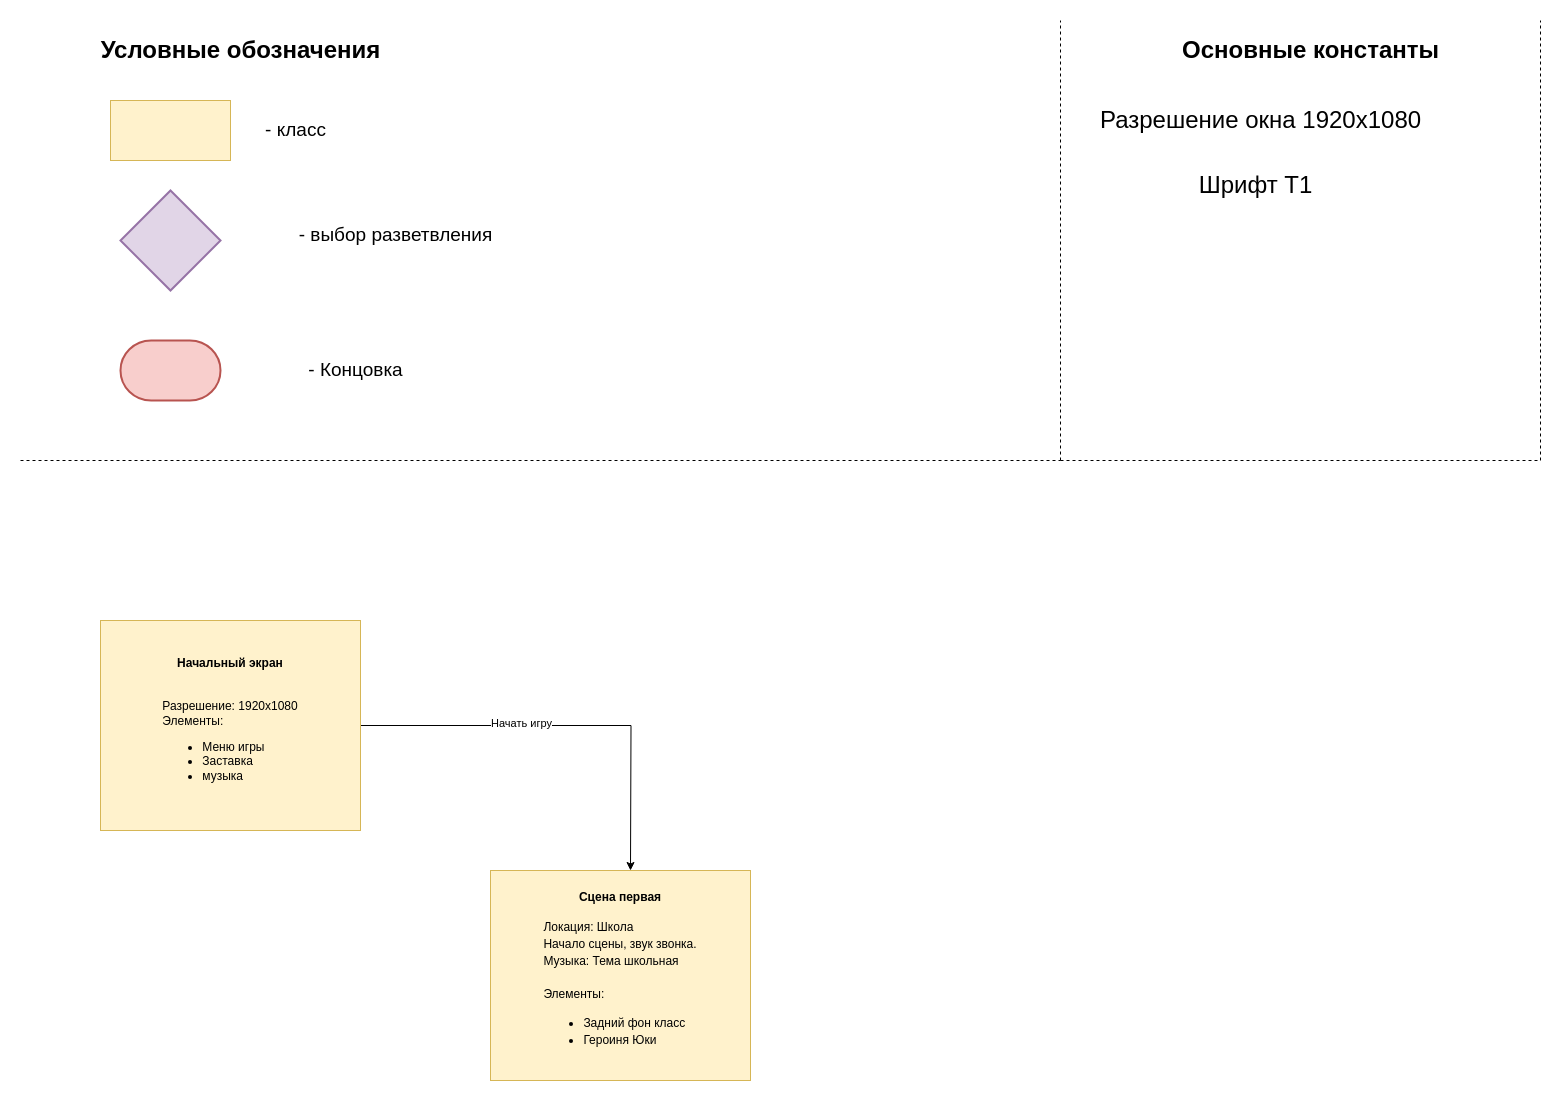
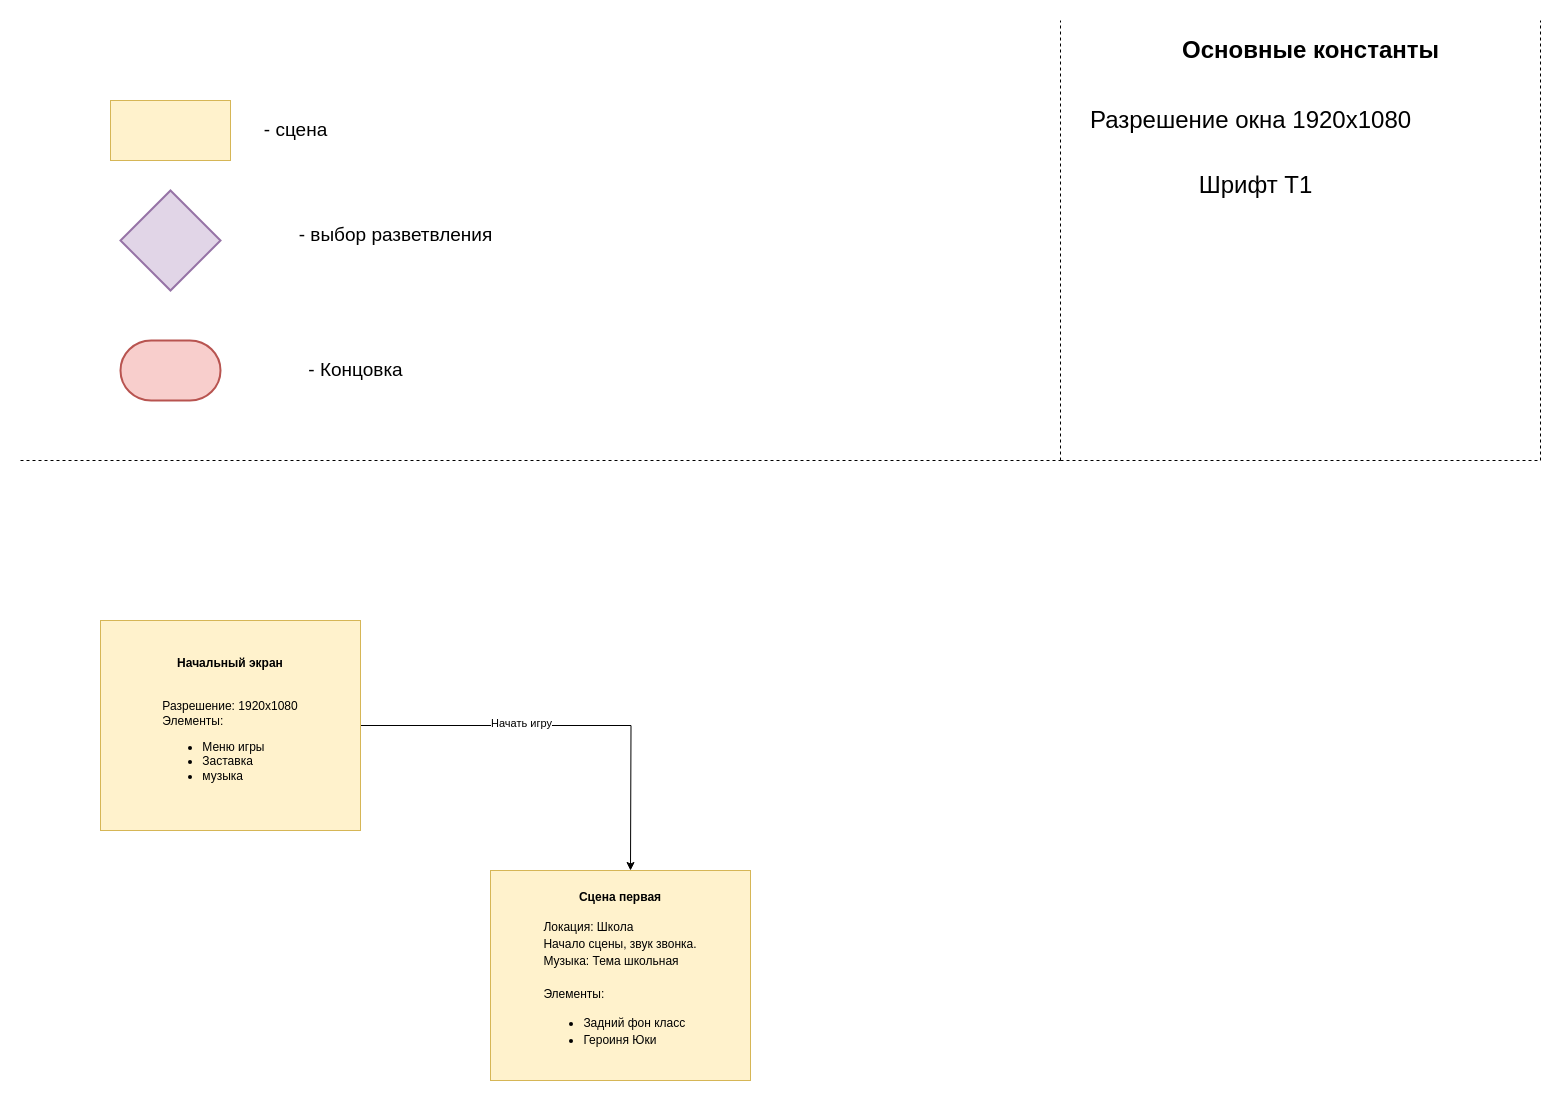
(241, 51) -> none
(1261, 121) -> (1251, 121)
(296, 131) -> (296, 131)
